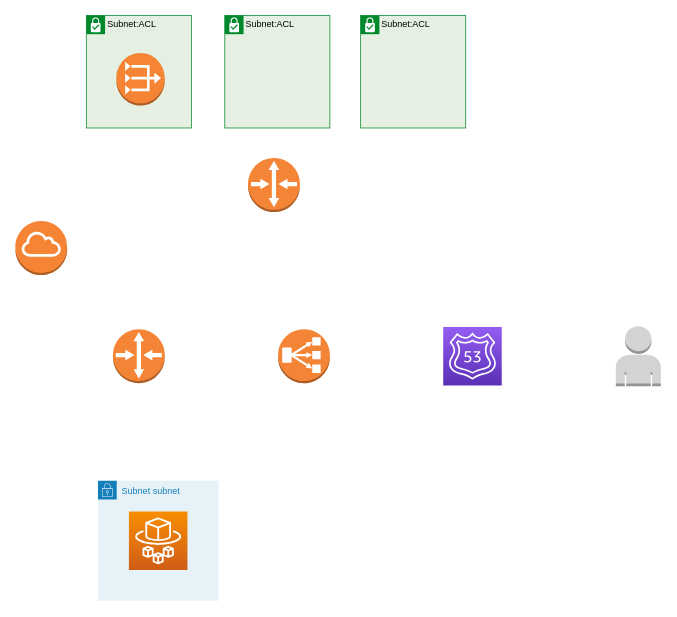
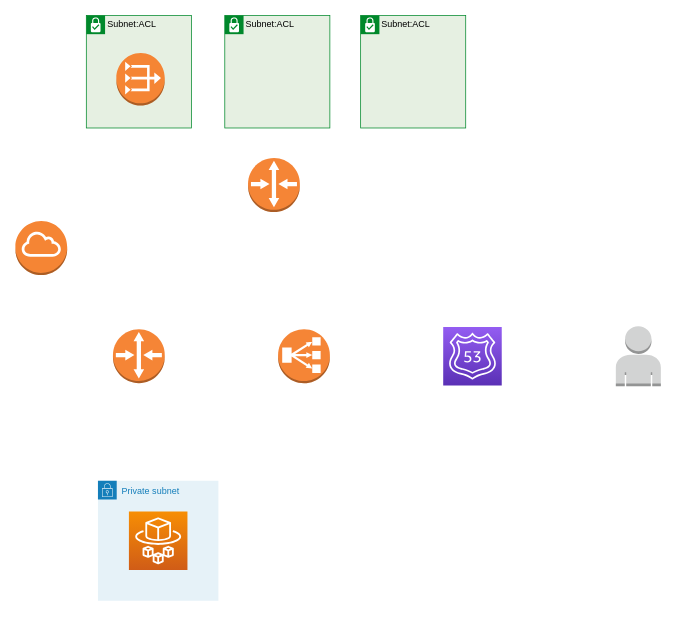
(153, 491) -> (155, 491)
